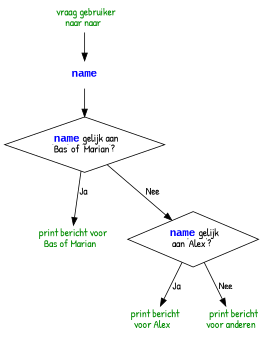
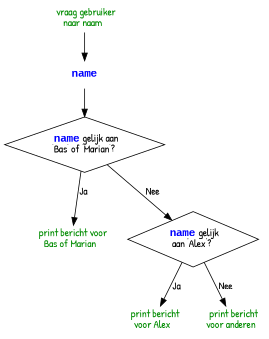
(83, 23) -> (83, 23)
